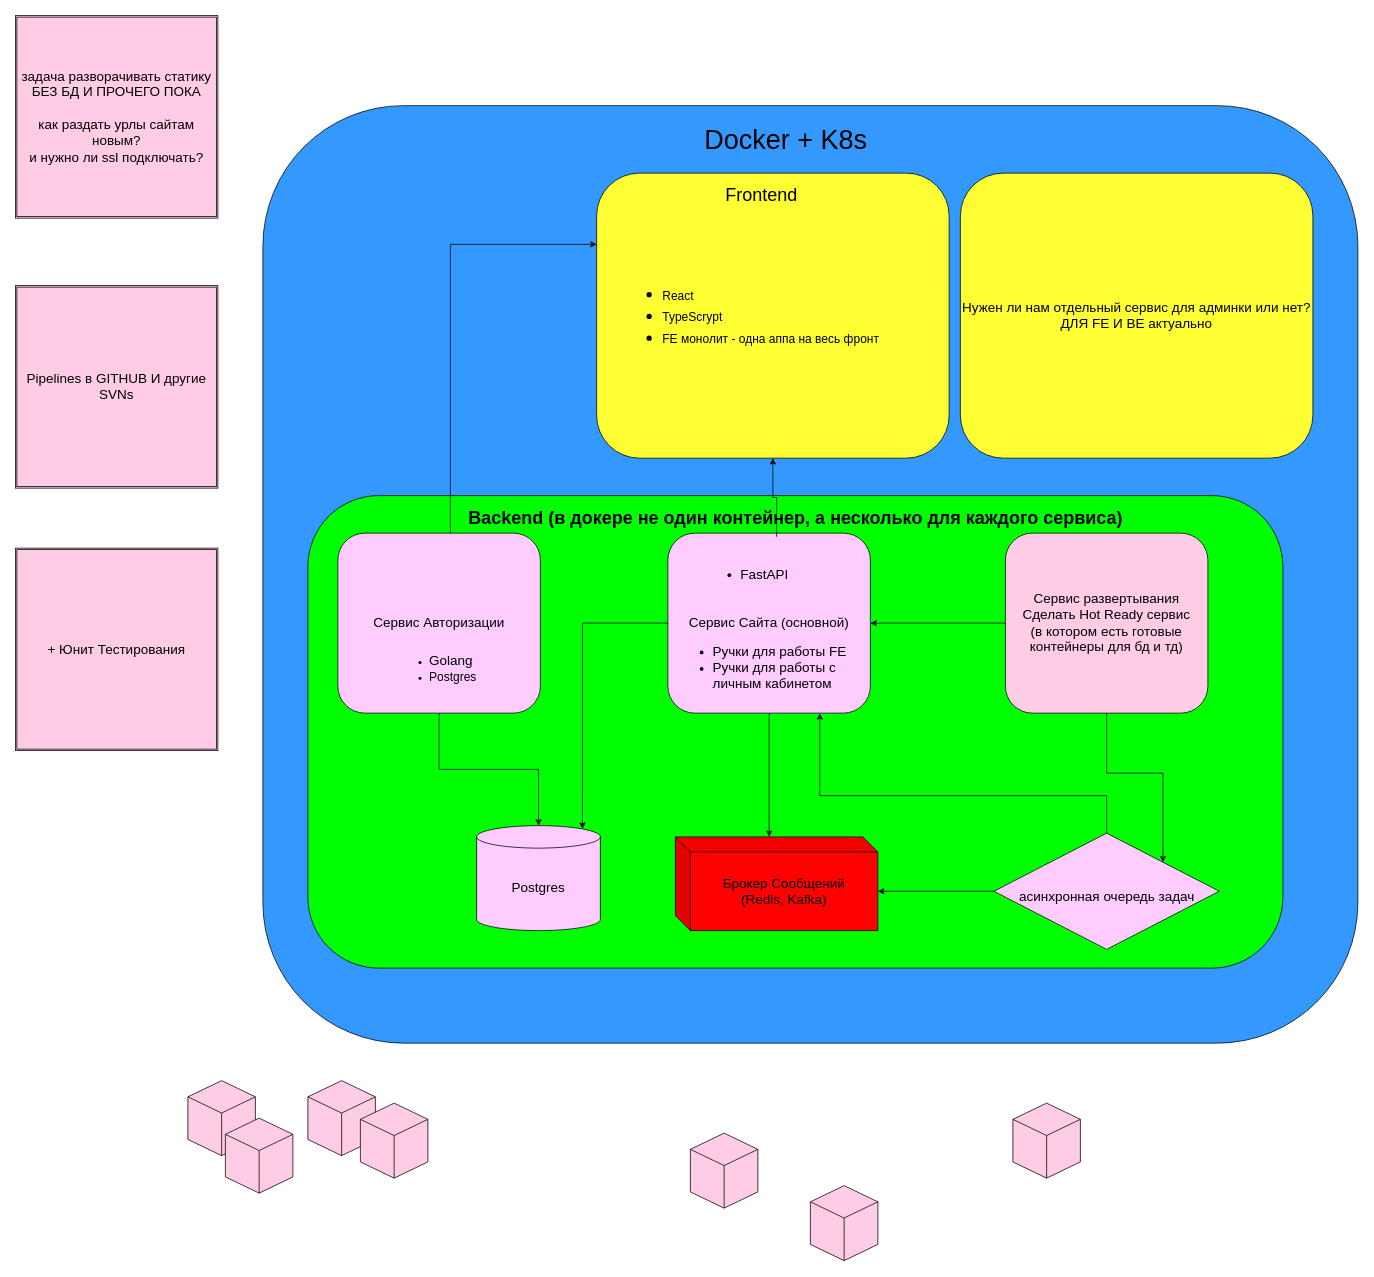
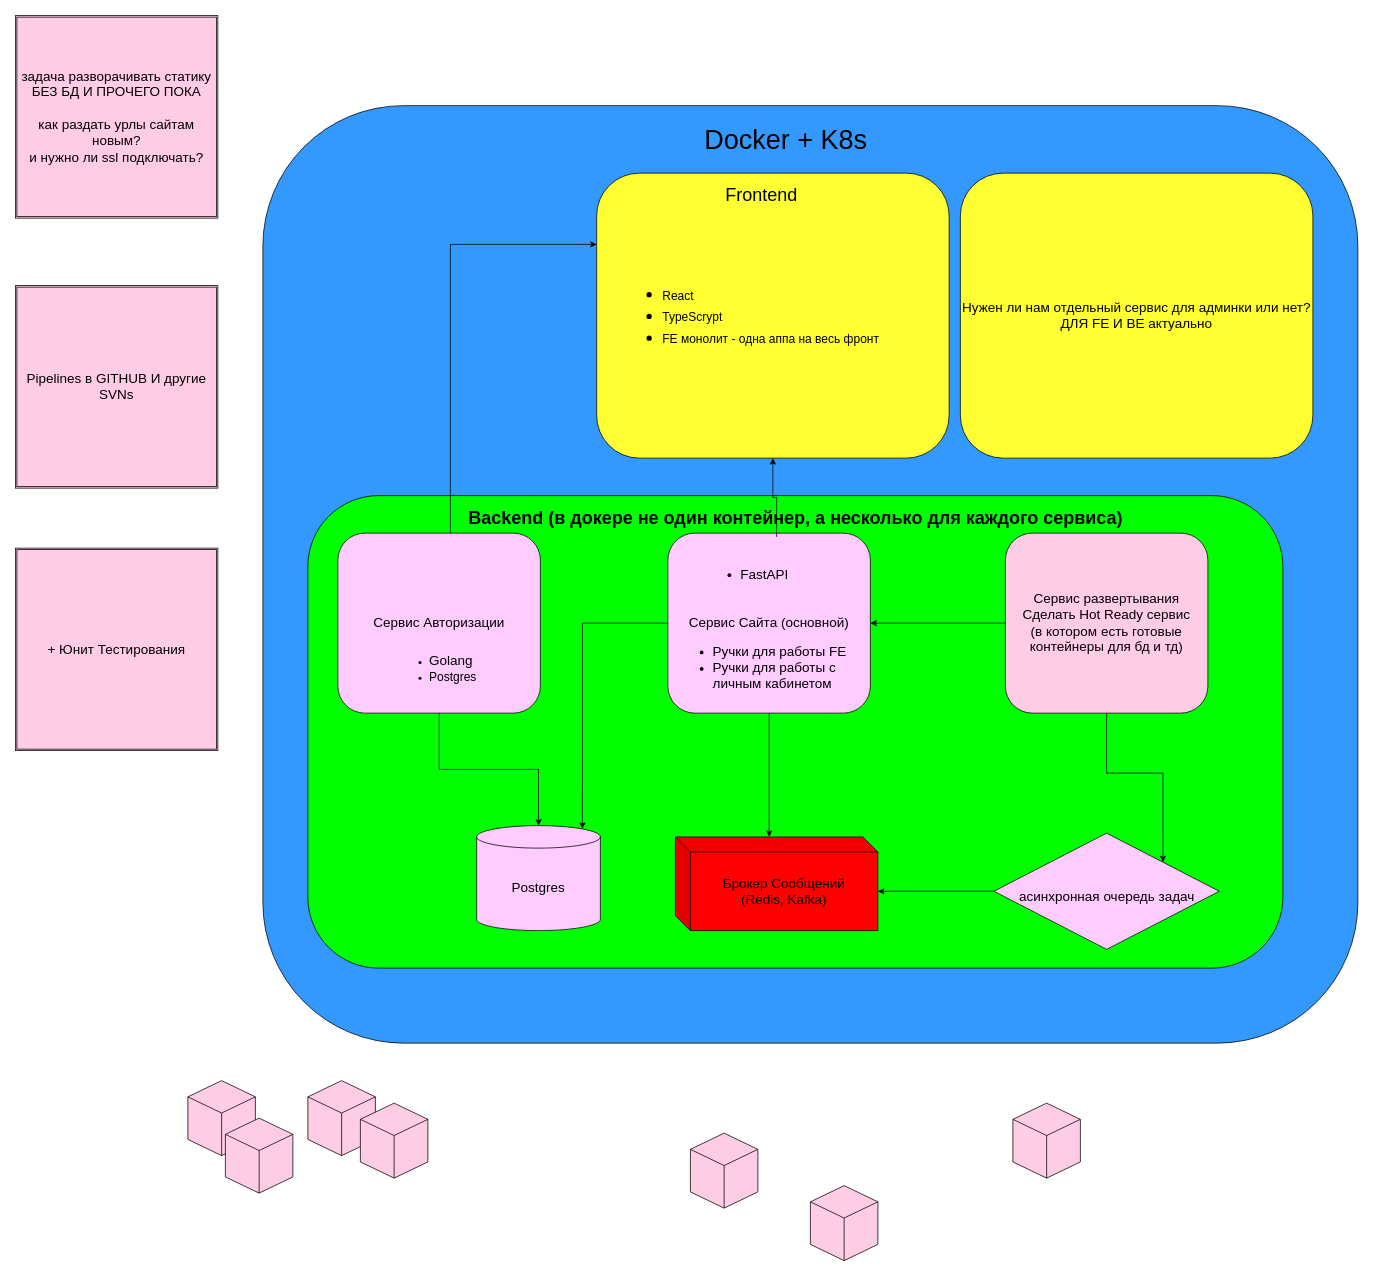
(943, 795) -> none
